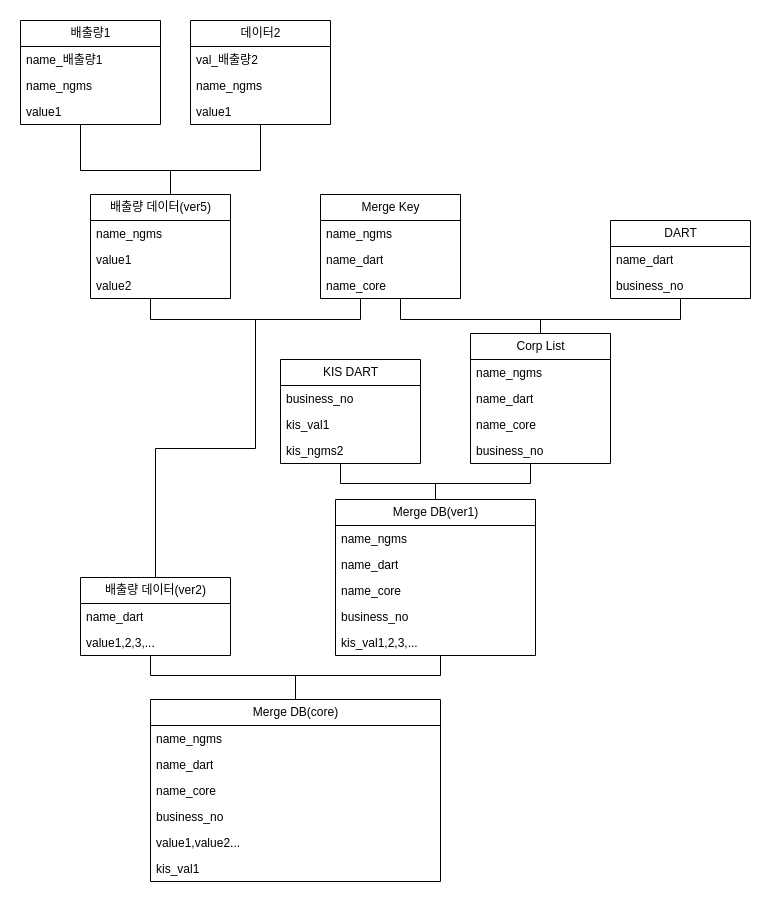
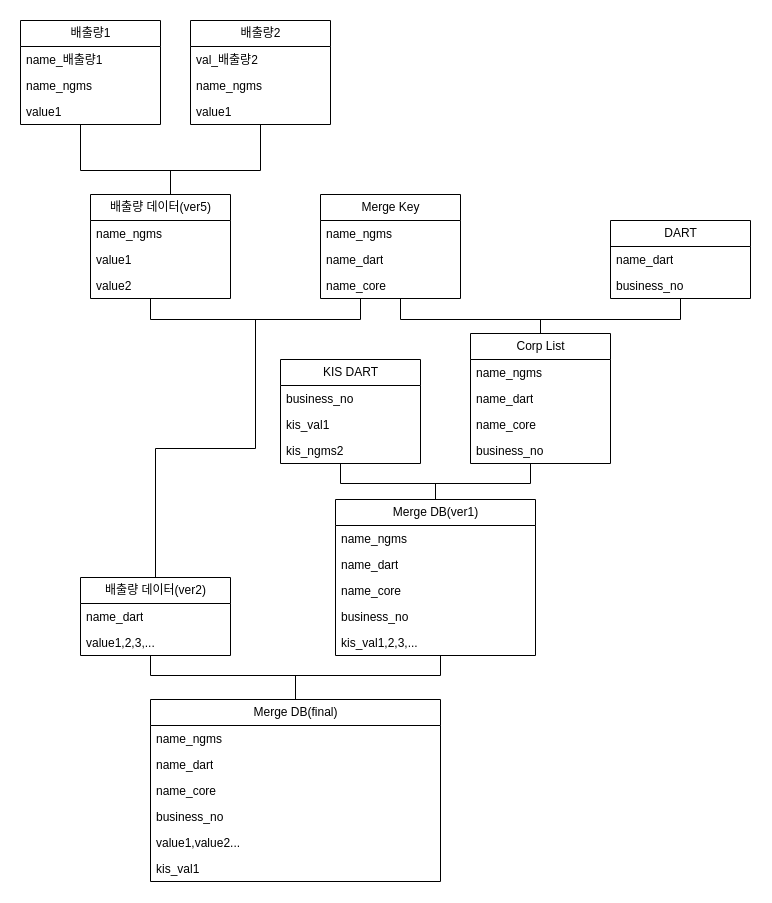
(261, 34) -> (261, 34)
(296, 713) -> (296, 713)
